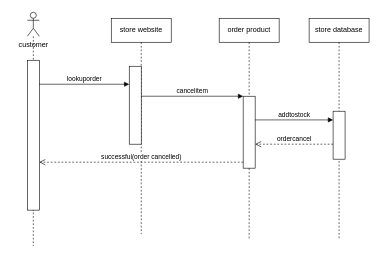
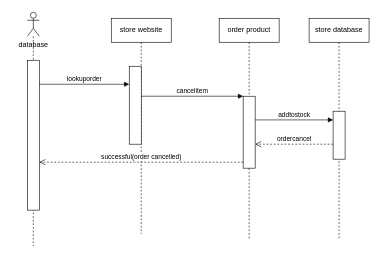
(34, 45) -> (34, 45)
